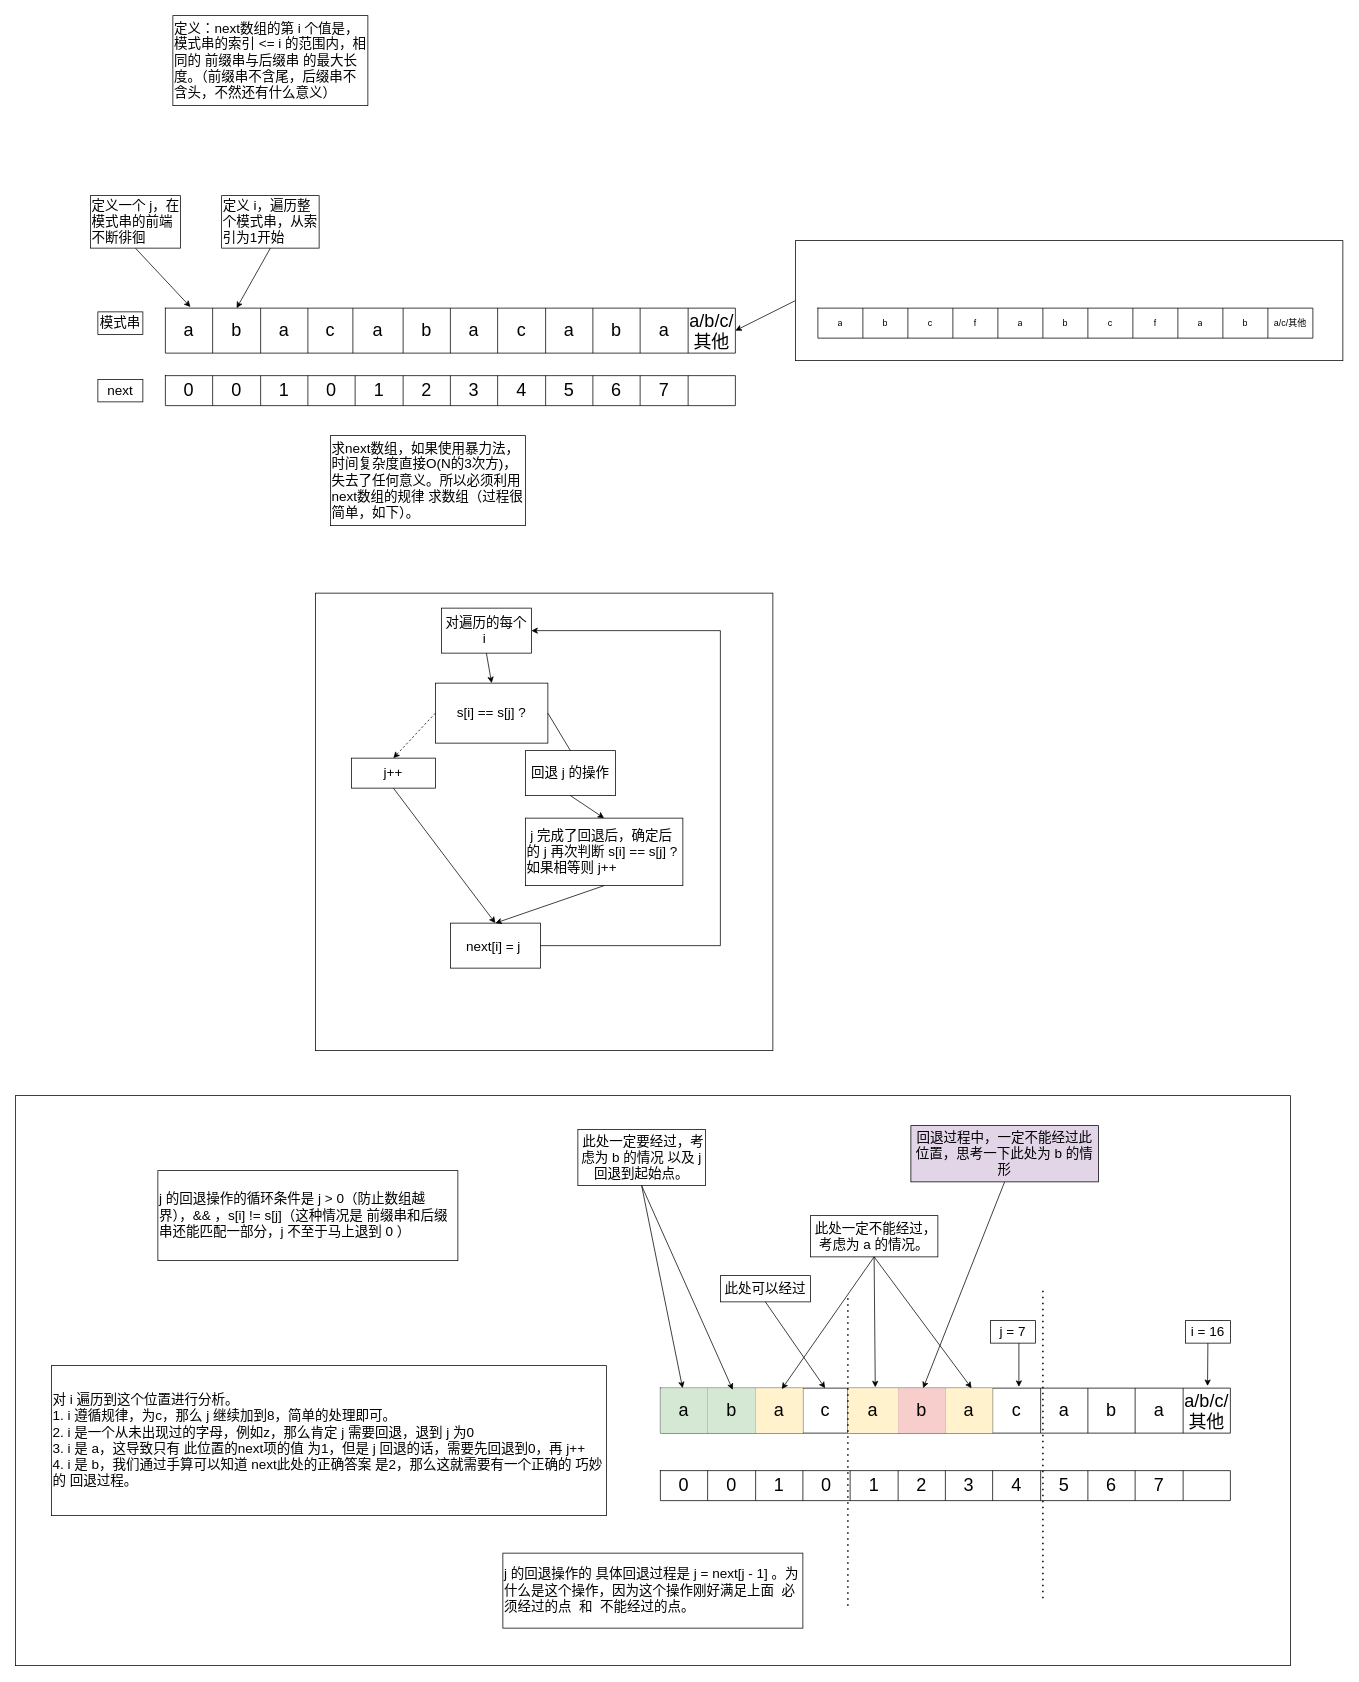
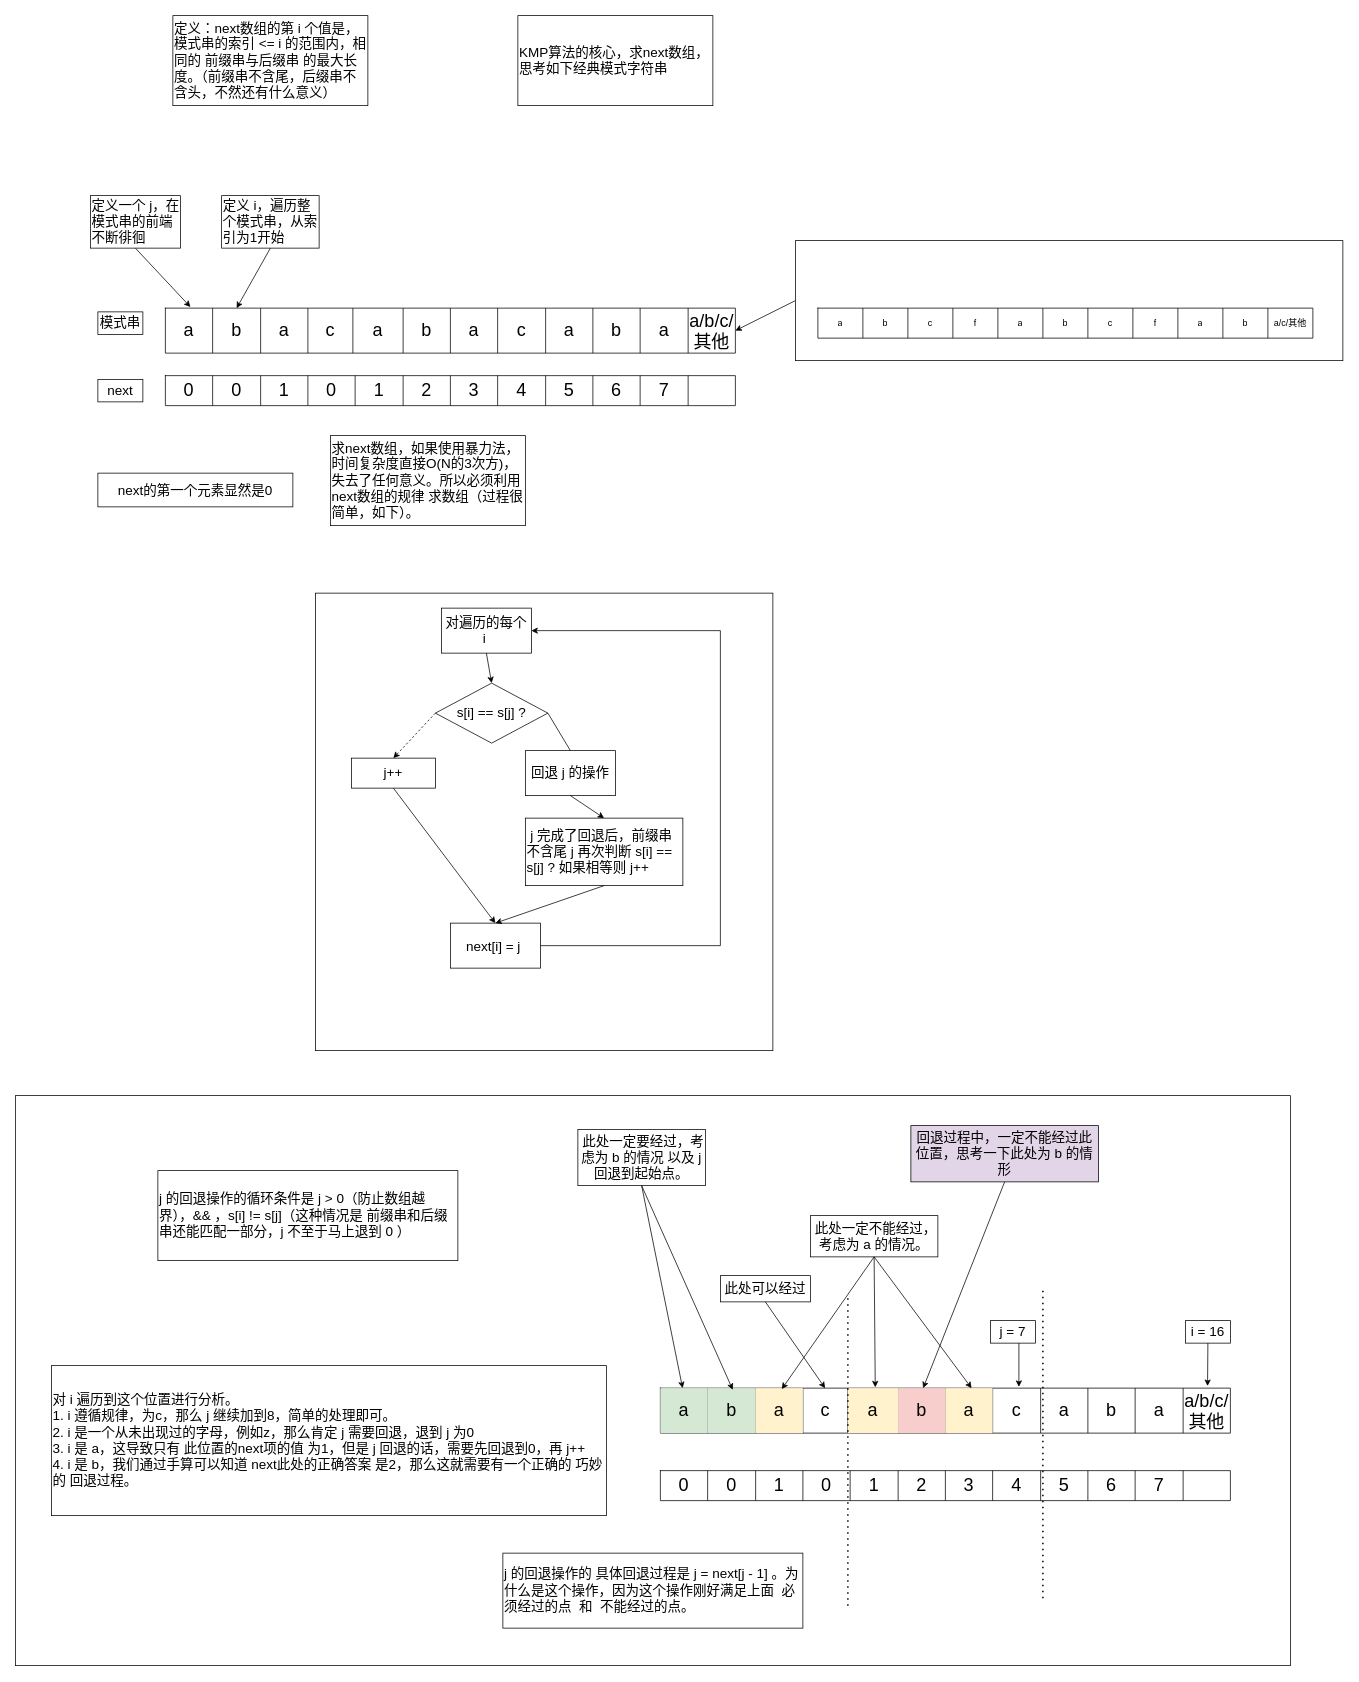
none -> (615, 60)
none -> (195, 490)
(492, 713) -> (492, 713)
(605, 852) -> (605, 852)
